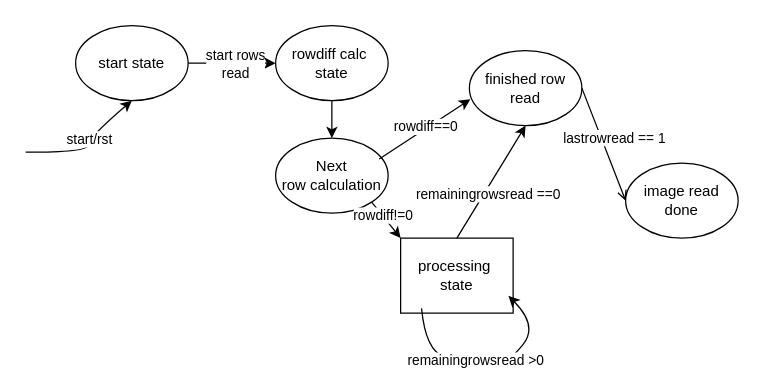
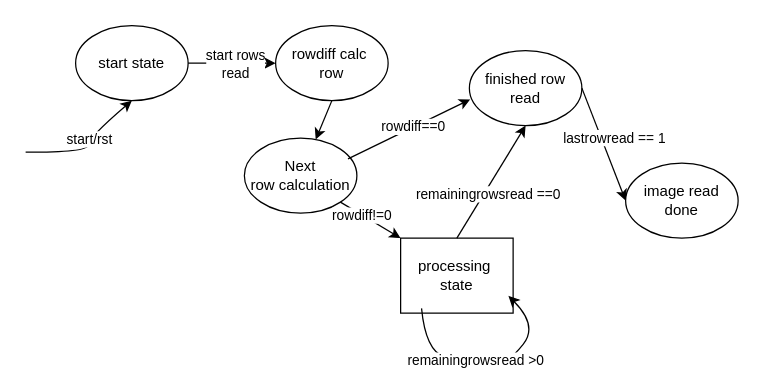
(332, 63) -> (332, 63)
(332, 176) -> (301, 176)
(622, 192) -> (622, 190)
